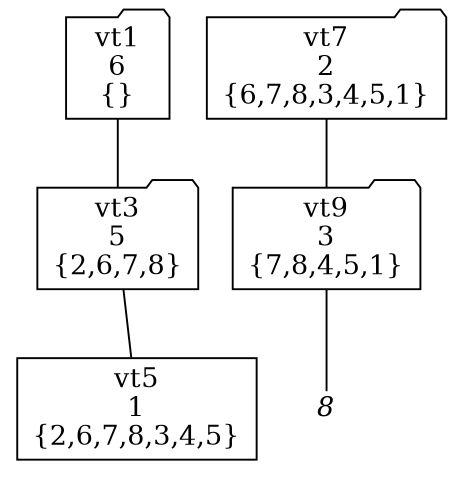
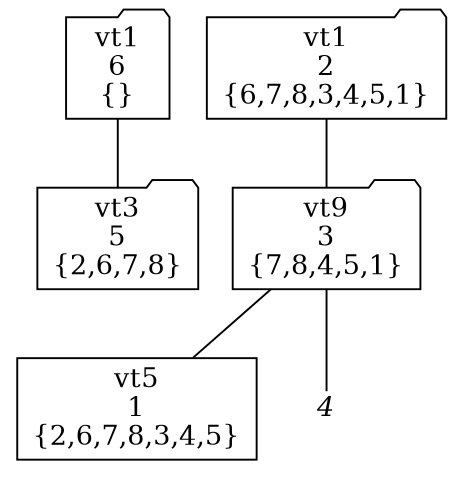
(327, 68) -> (327, 68)
(127, 324) -> (232, 324)
(327, 409) -> (327, 409)
